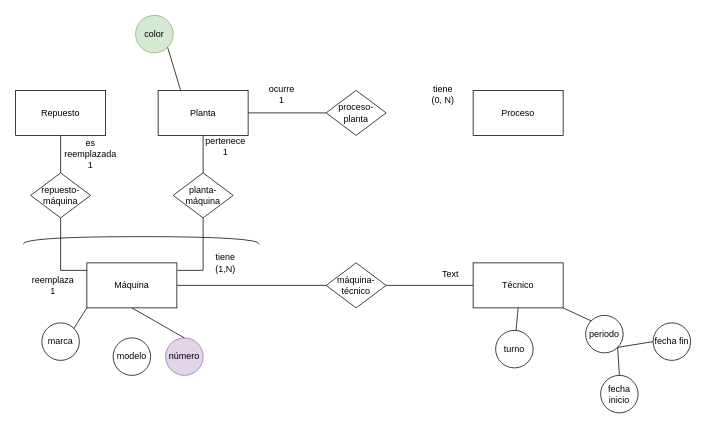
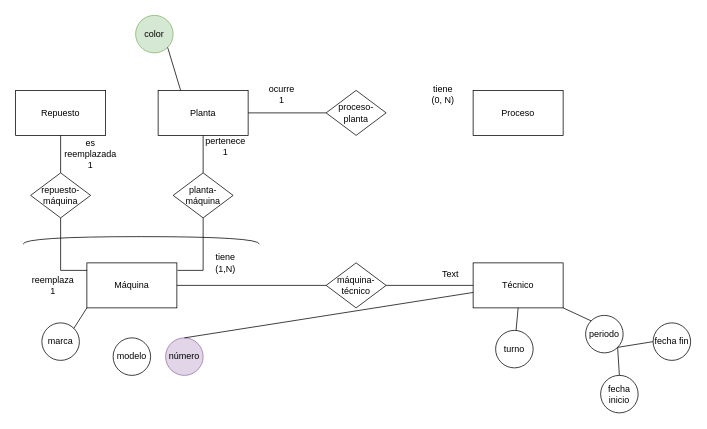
(158, 323) -> (329, 315)
